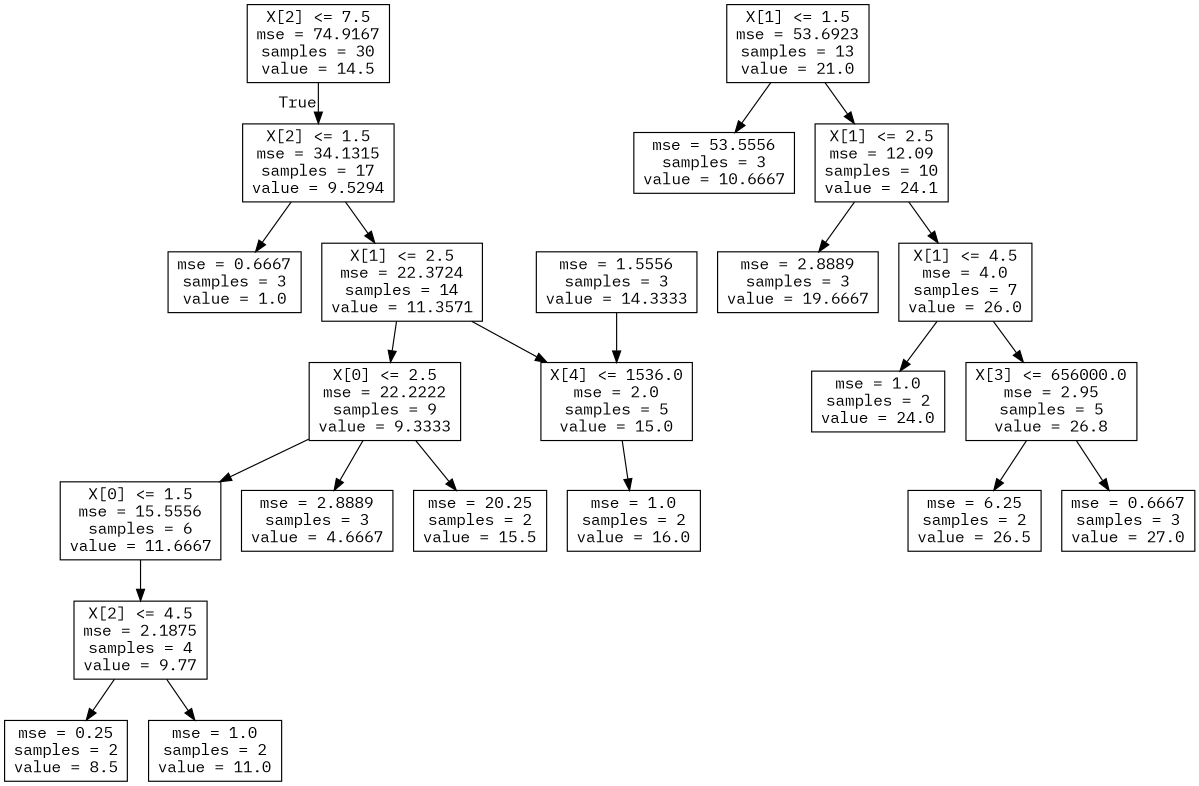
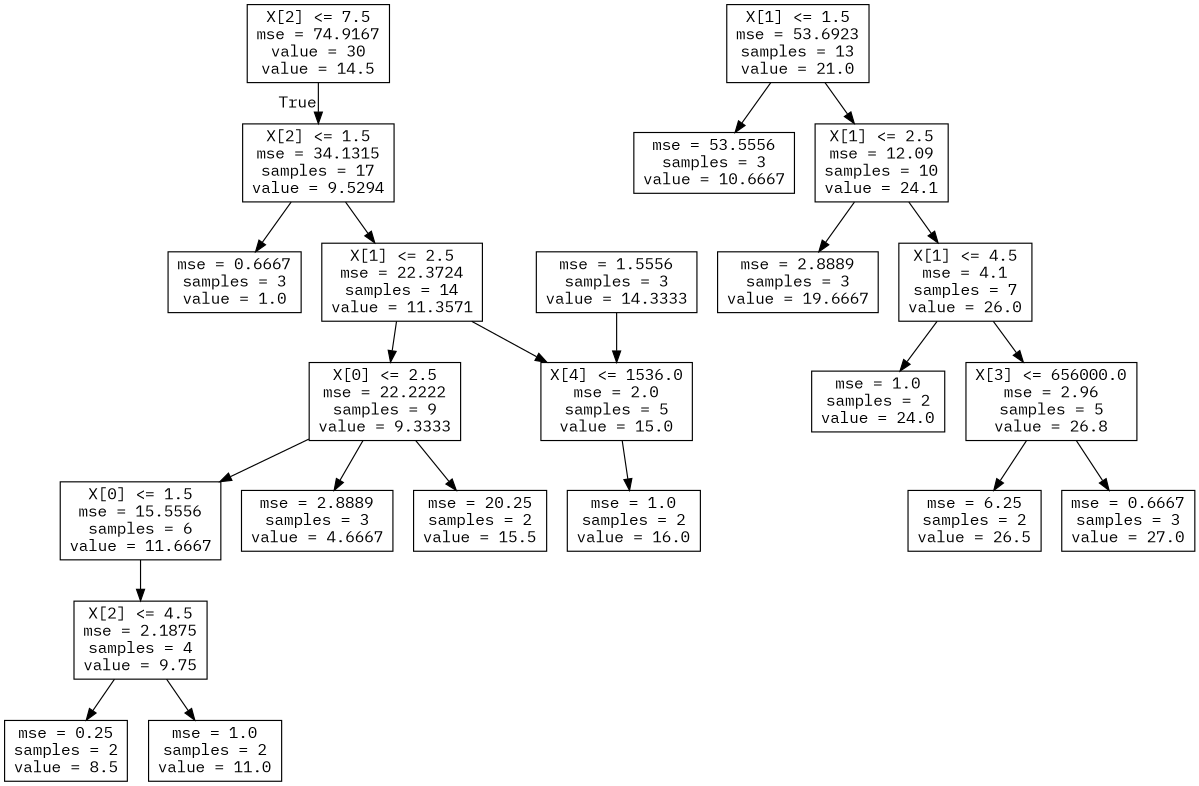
(318, 44) -> (318, 44)
(965, 282) -> (965, 282)
(1051, 402) -> (1051, 402)
(141, 640) -> (141, 640)
